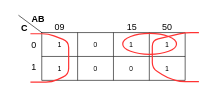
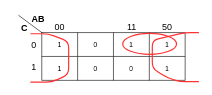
(60, 27) -> (60, 27)
(132, 27) -> (132, 27)
